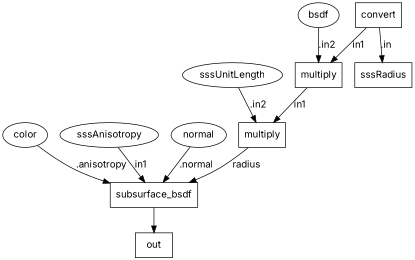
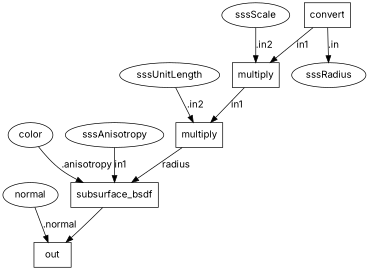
(319, 15) -> (256, 15)
(383, 75) -> (329, 75)
(179, 162) -> (40, 222)
